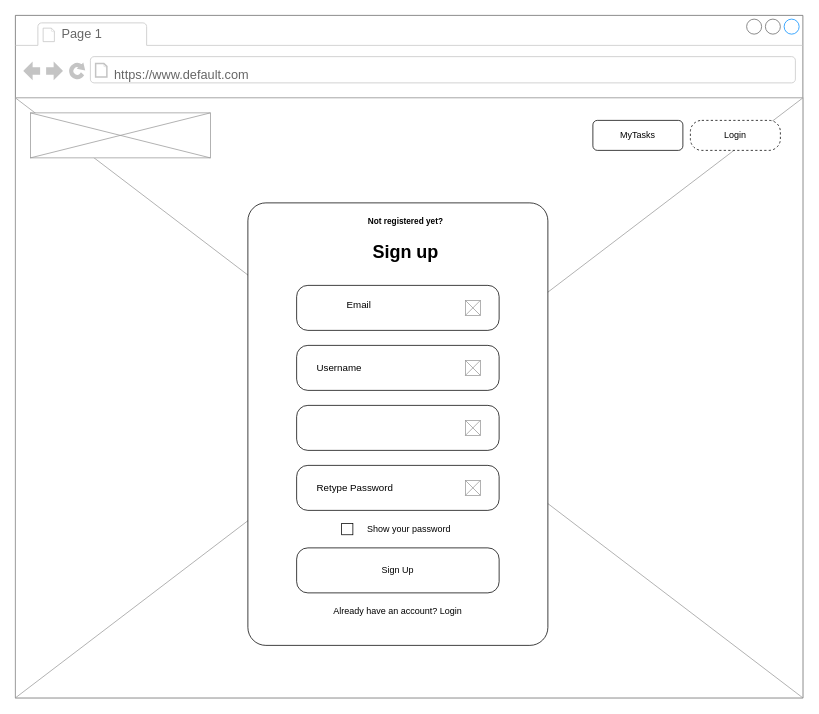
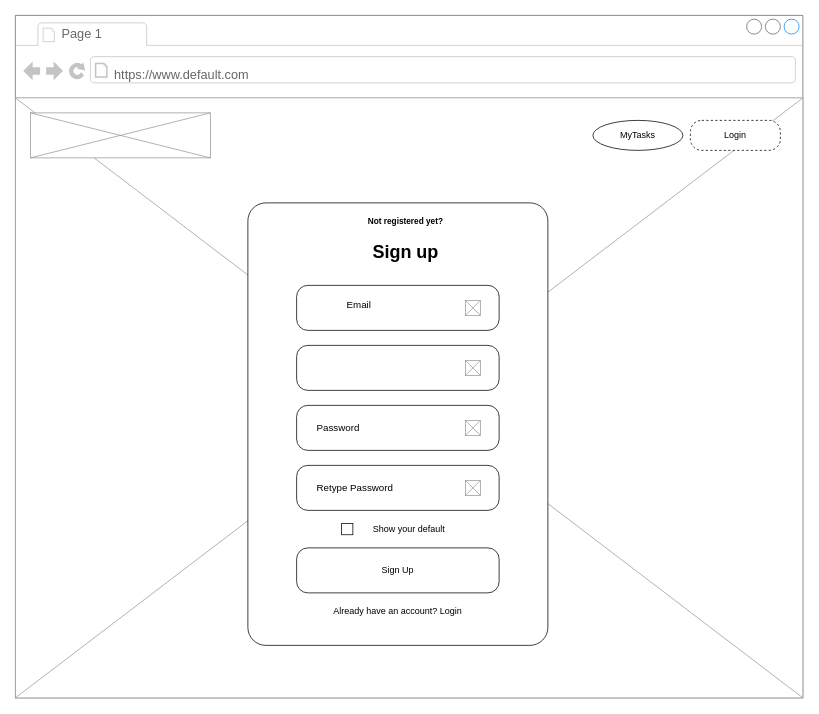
(638, 135) -> (638, 135)
(372, 368) -> none
none -> (372, 428)
(409, 529) -> (409, 529)
